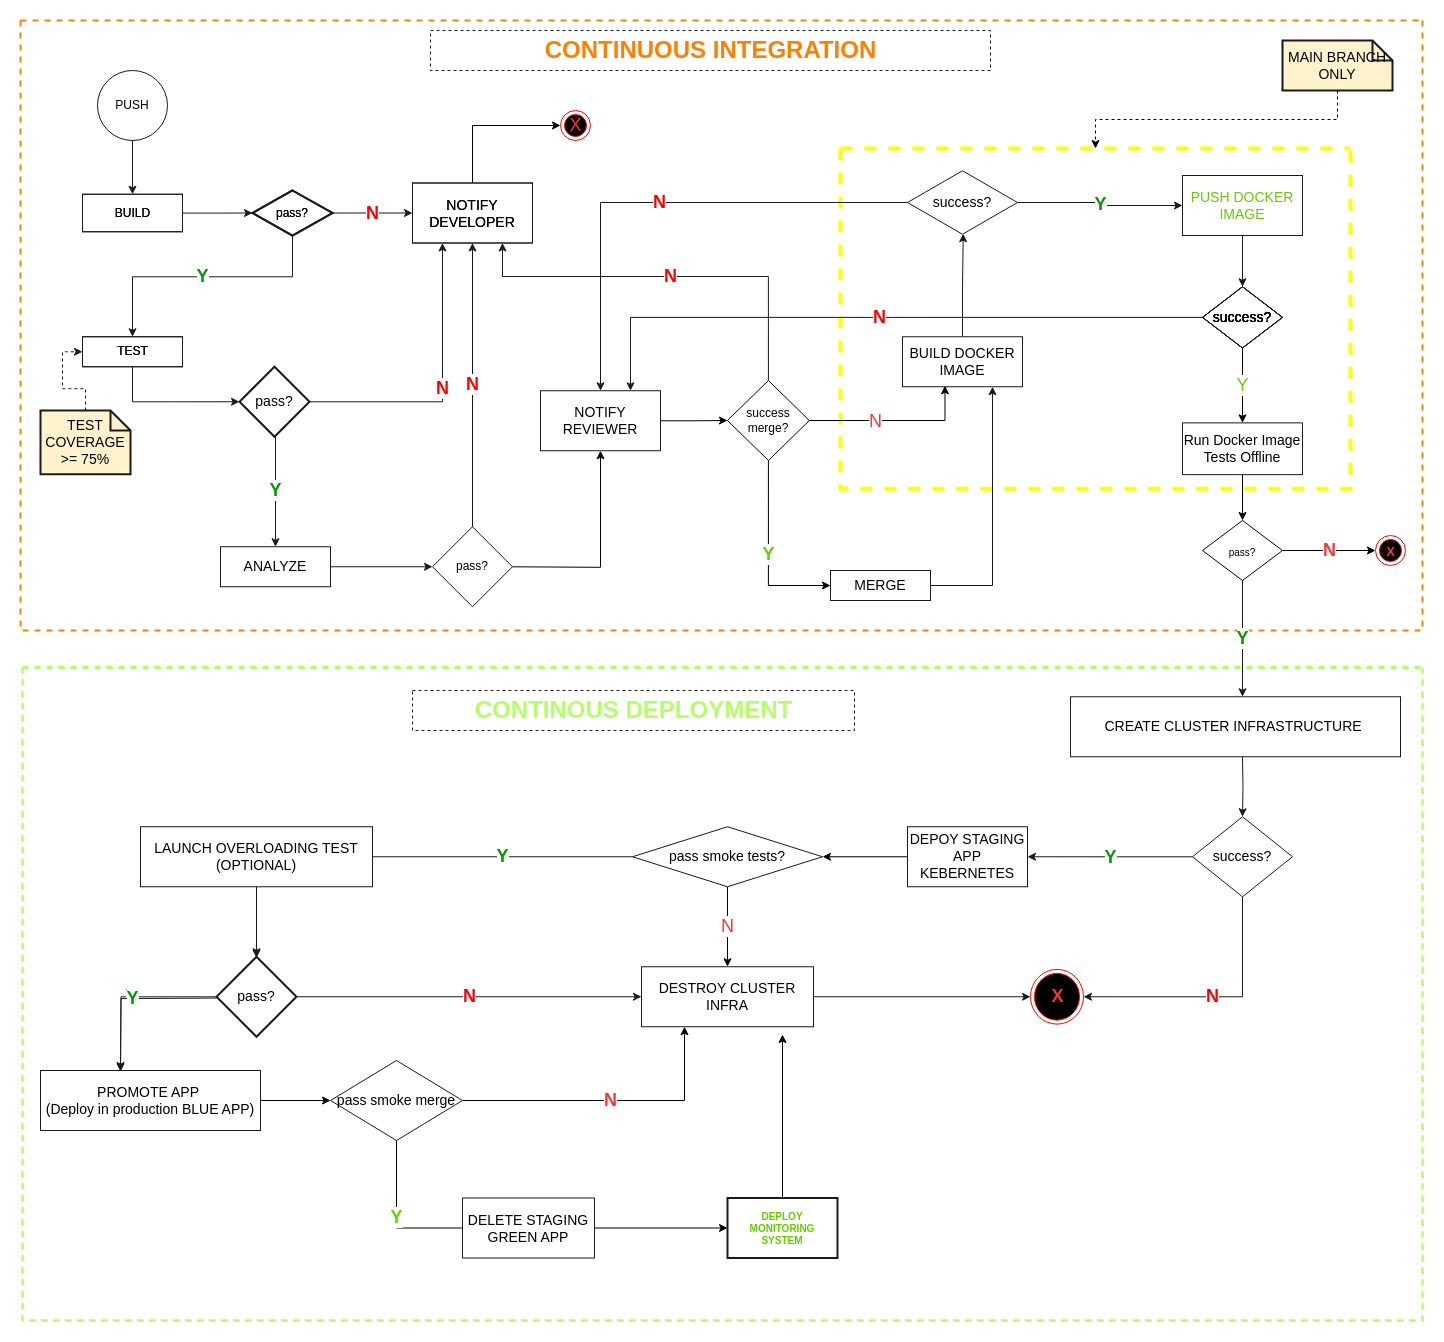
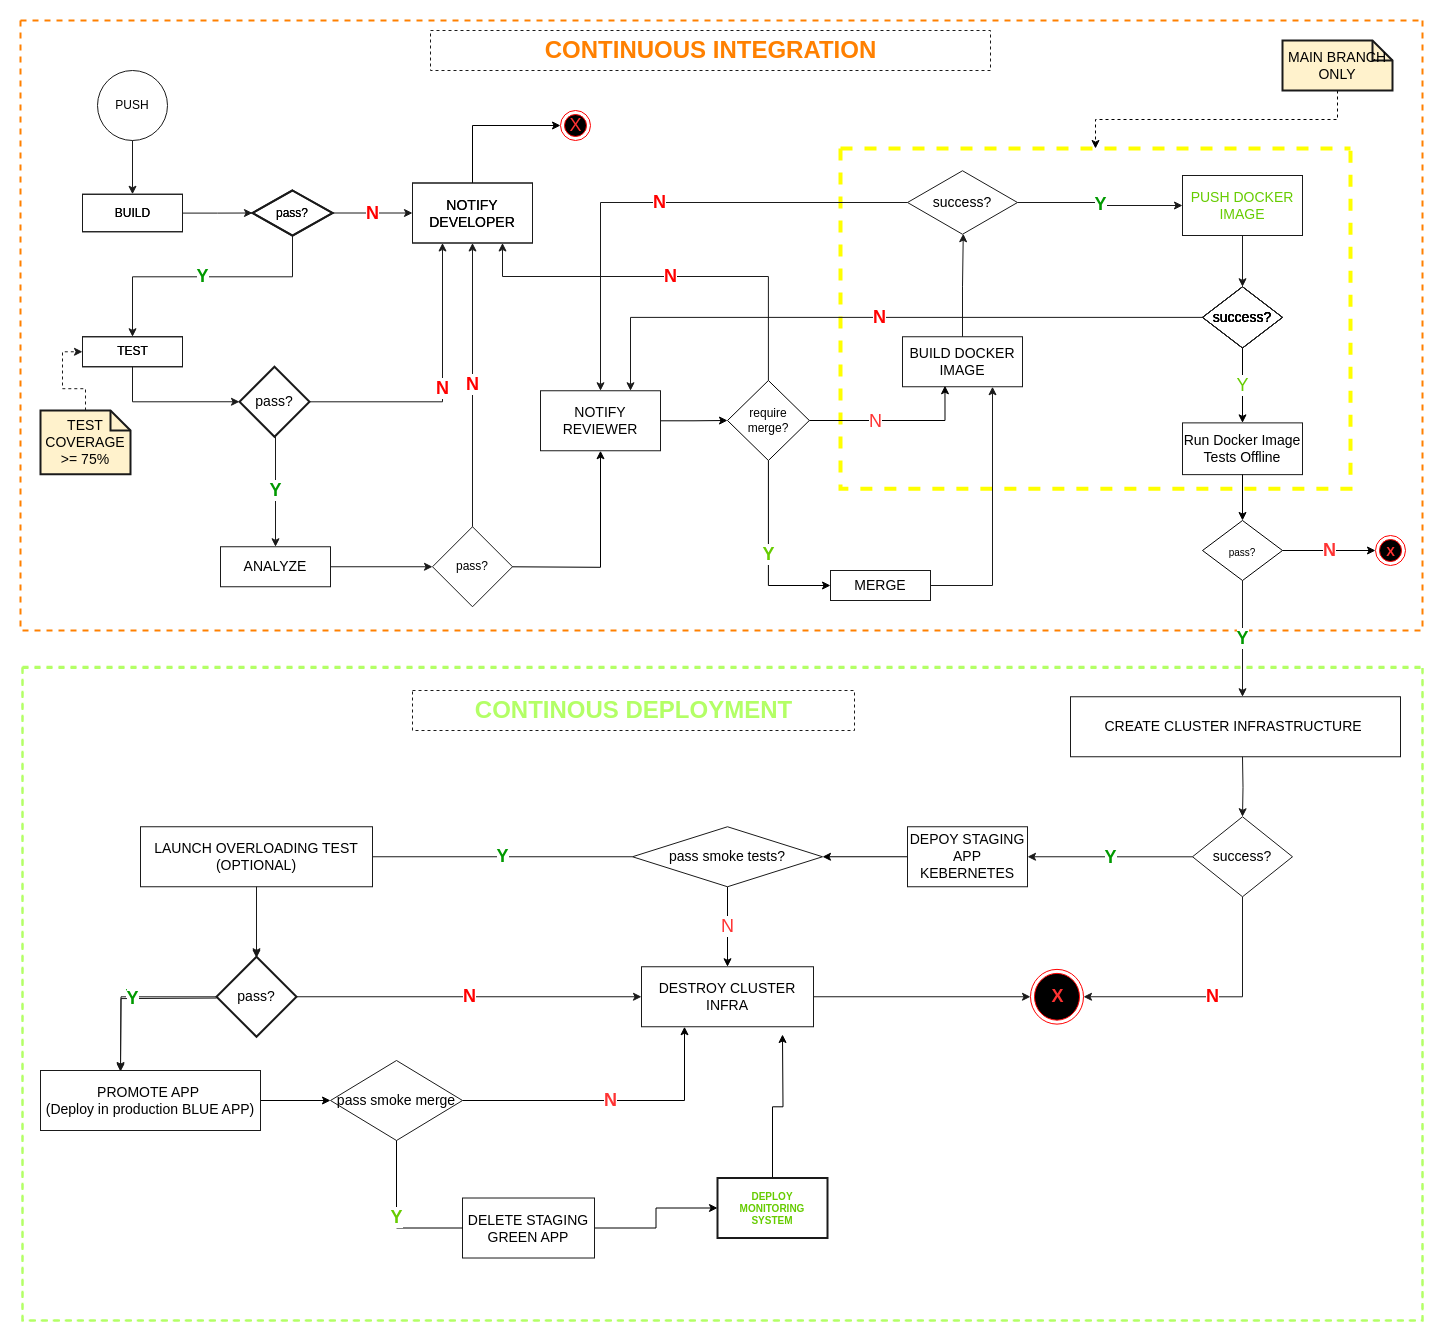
(769, 421) -> (769, 421)
(783, 1228) -> (773, 1208)
